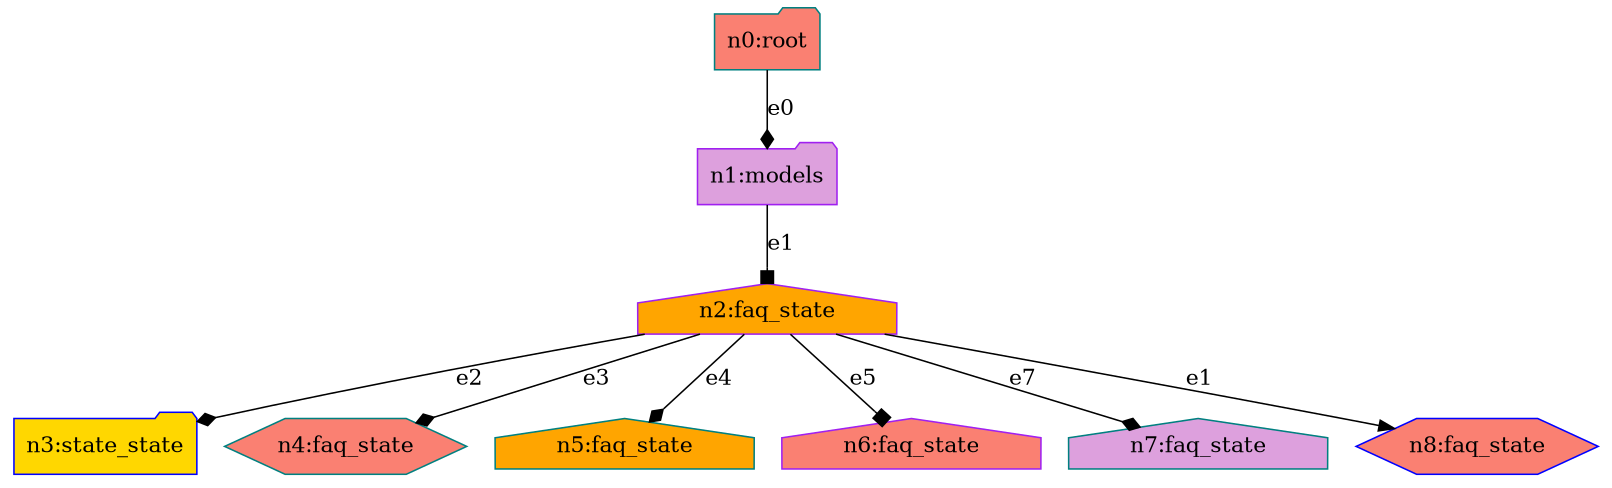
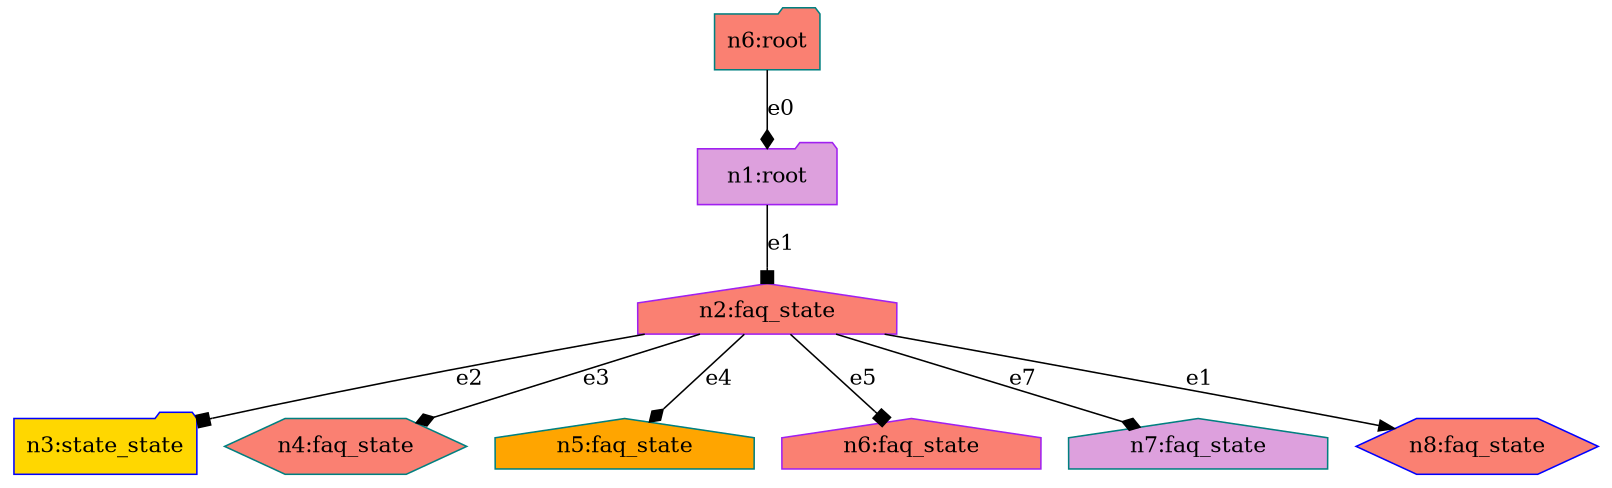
(767, 42) -> (767, 42)
(767, 177) -> (767, 177)
(767, 312) -> (767, 312)
(428, 374) -> (428, 374)
